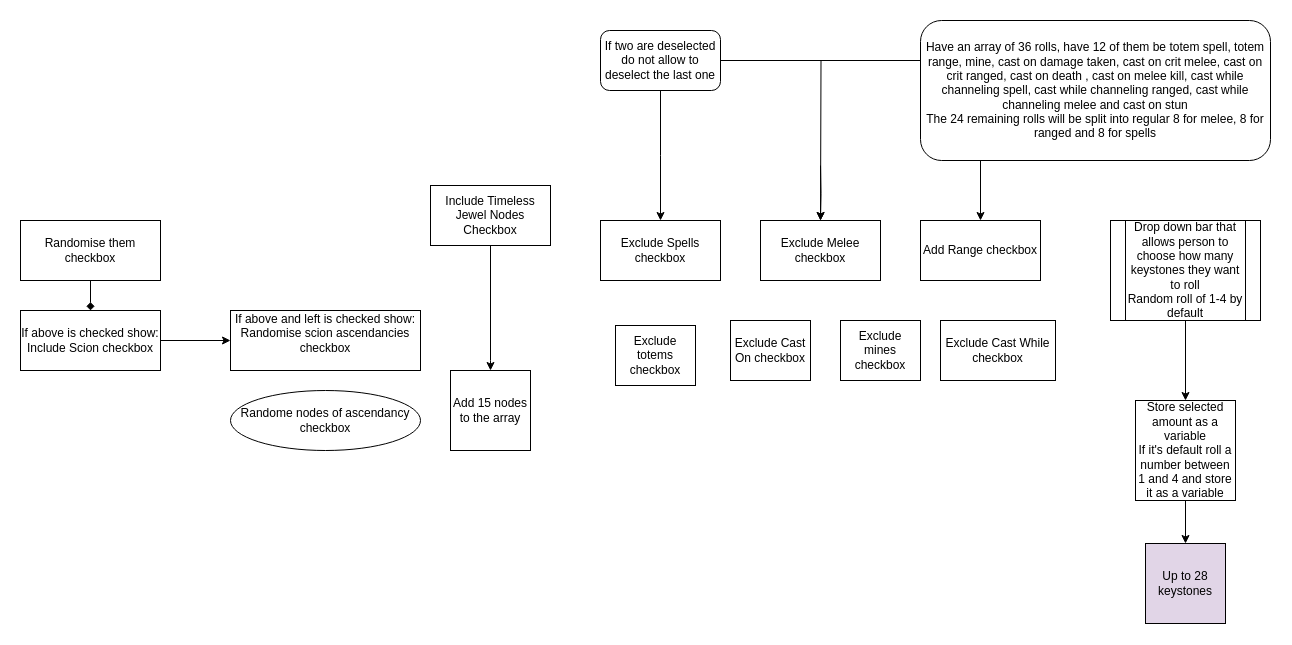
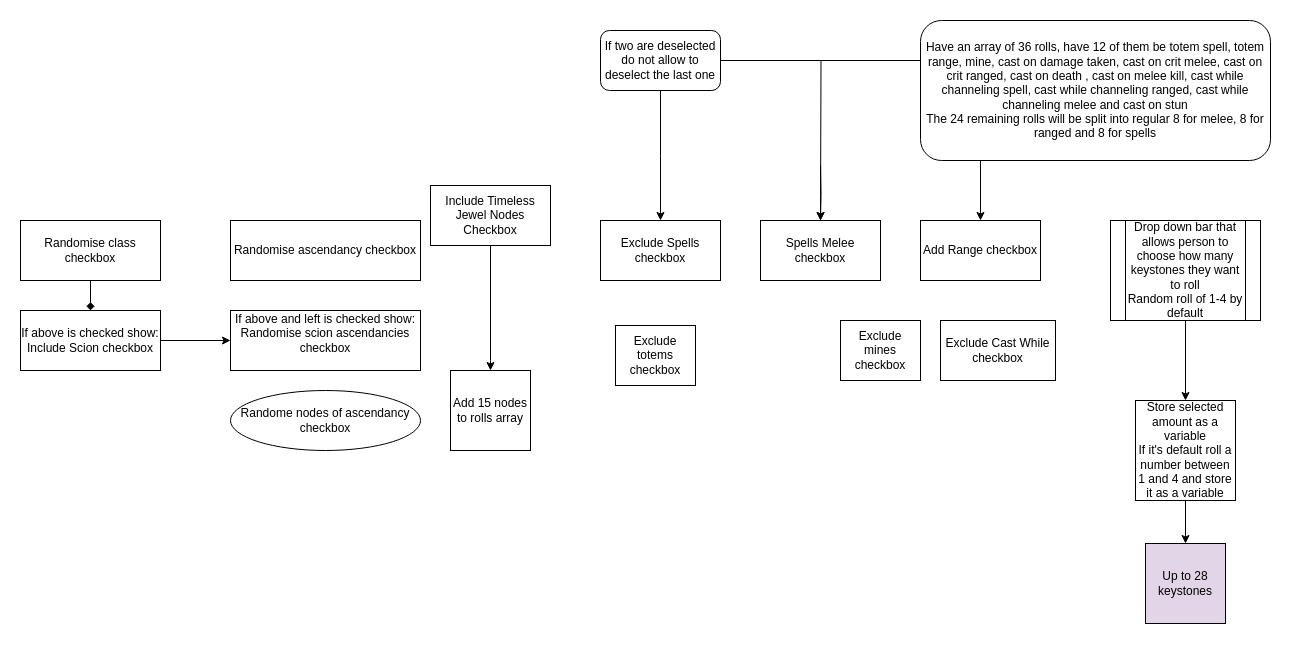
(91, 251) -> (91, 251)
none -> (326, 251)
(821, 251) -> (821, 251)
(771, 351) -> none
(491, 411) -> (491, 411)
